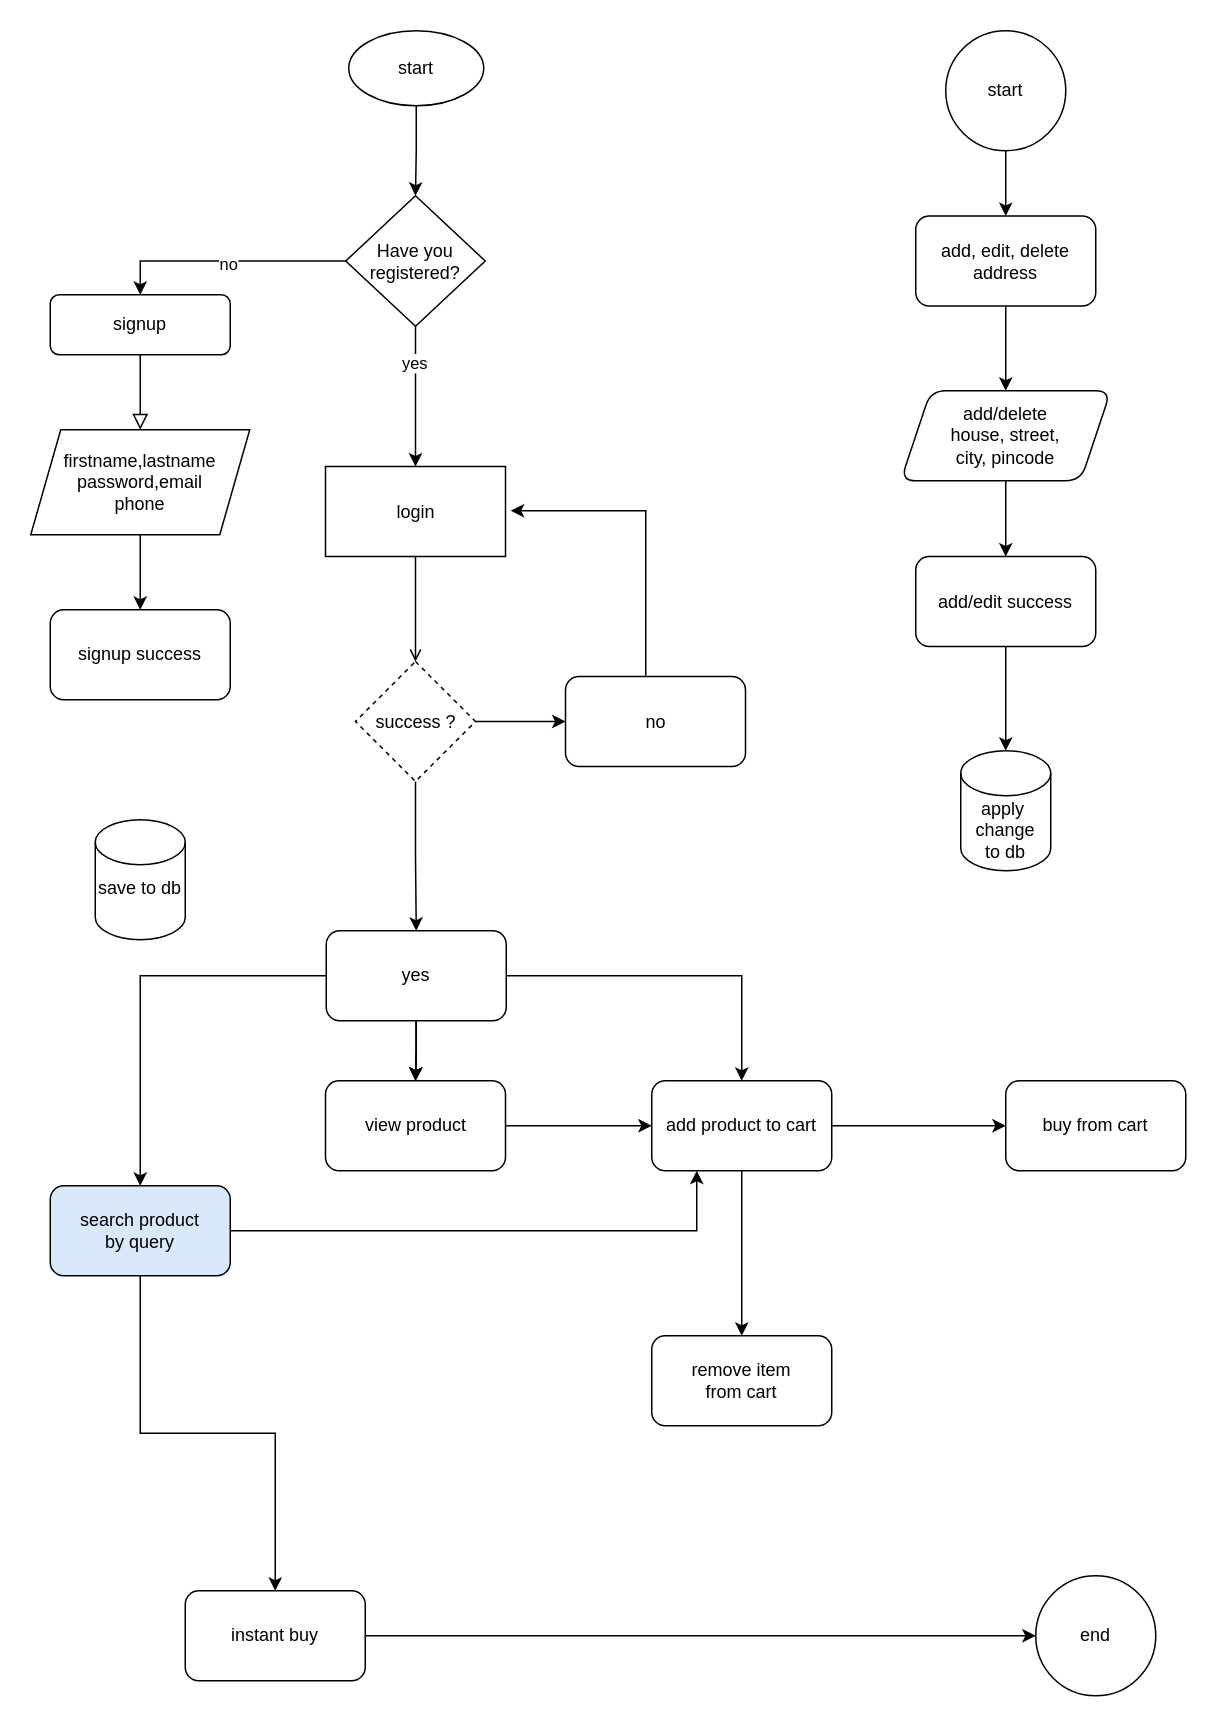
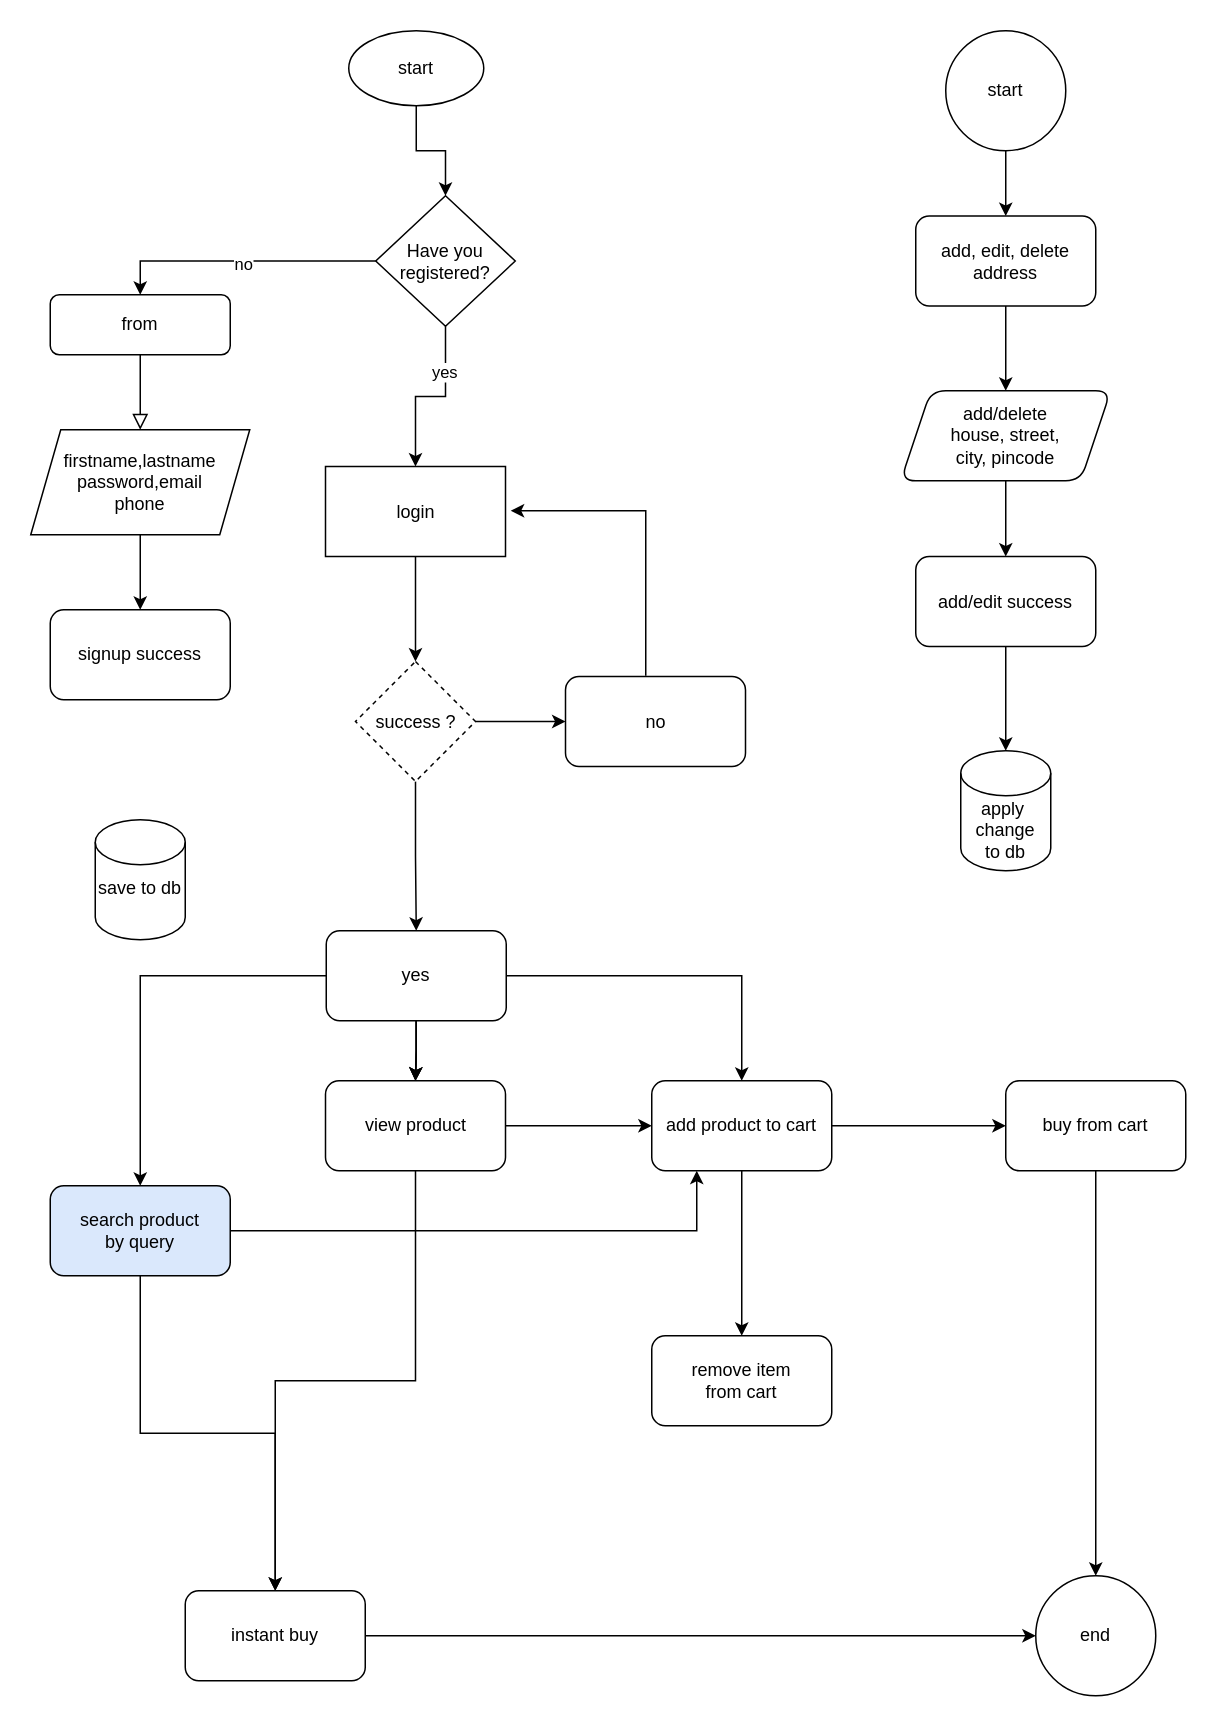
(416, 261) -> (446, 261)
(140, 325) -> (140, 325)
(416, 652) -> (416, 650)
none -> (1096, 1368)
none -> (416, 1371)
